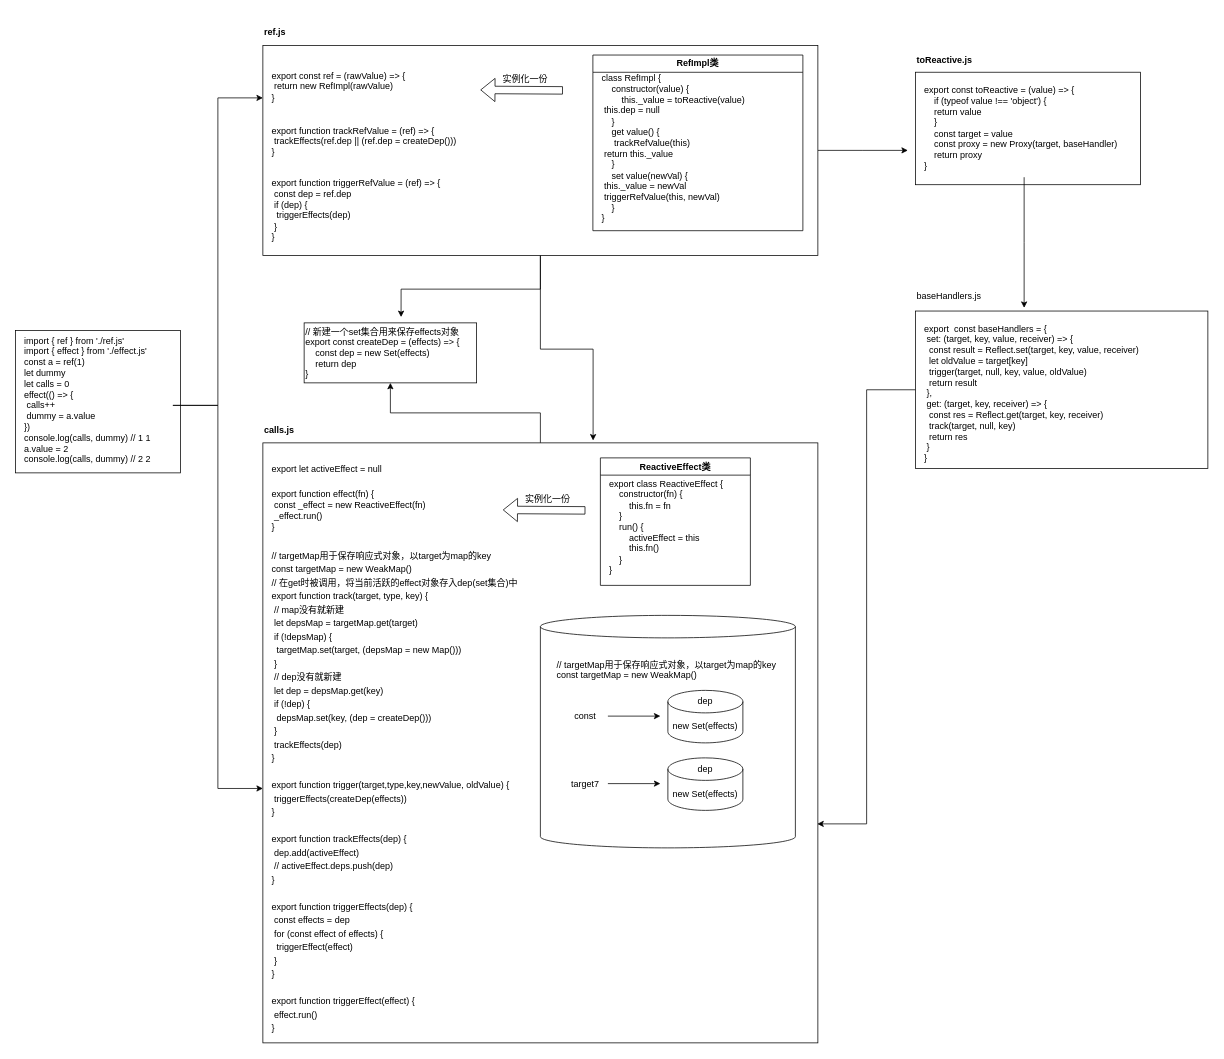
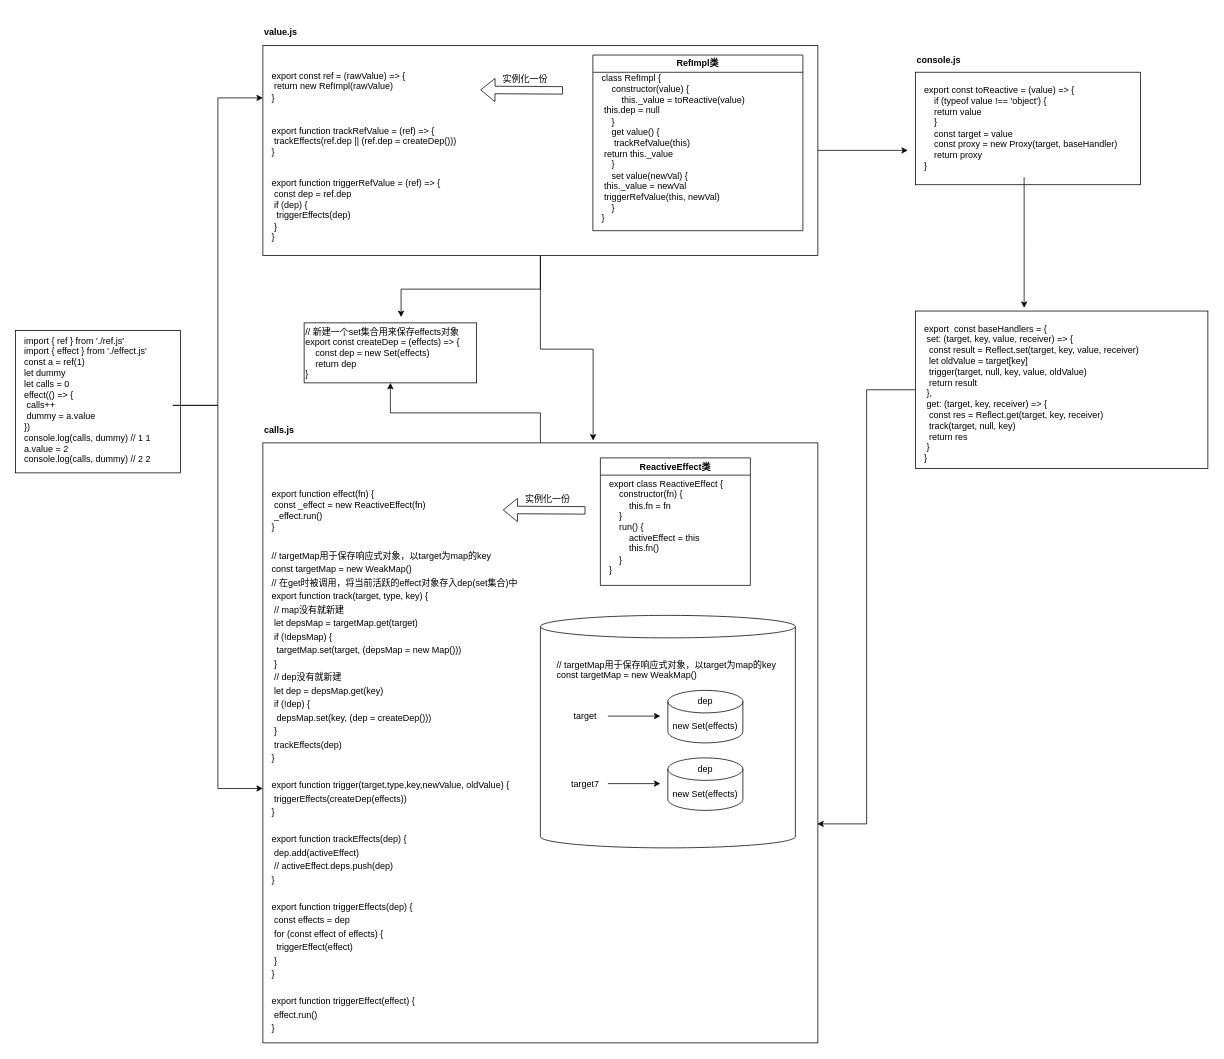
(278, 33) -> (282, 33)
(947, 61) -> (940, 61)
(960, 297) -> none
(342, 469) -> none
(585, 717) -> (585, 717)
